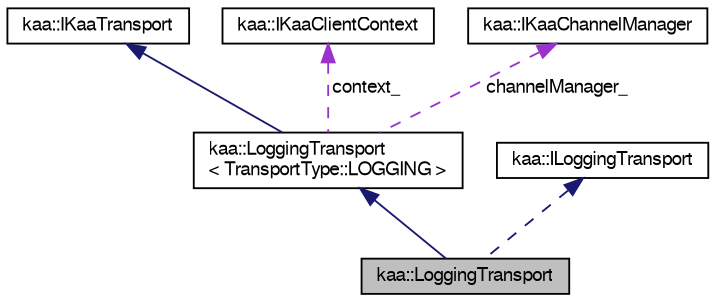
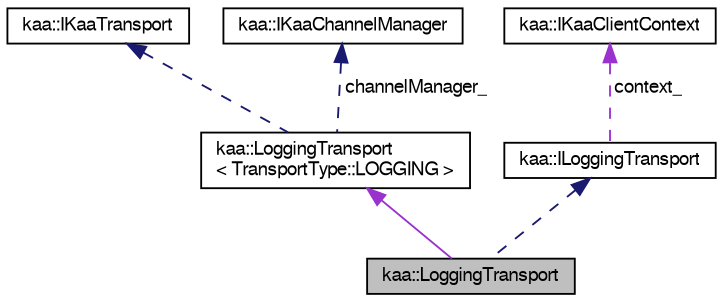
(460, 92) -> (339, 98)
(213, 93) -> (216, 92)
(328, 98) -> (610, 103)
(410, 229) -> (417, 229)
